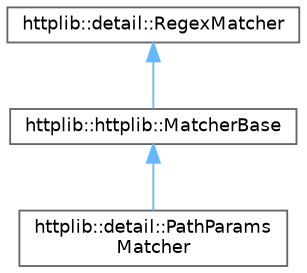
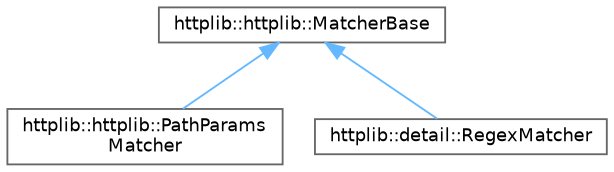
(153, 85) -> (389, 86)
(153, 238) -> (145, 137)
